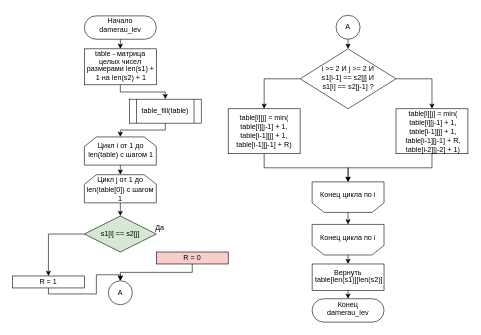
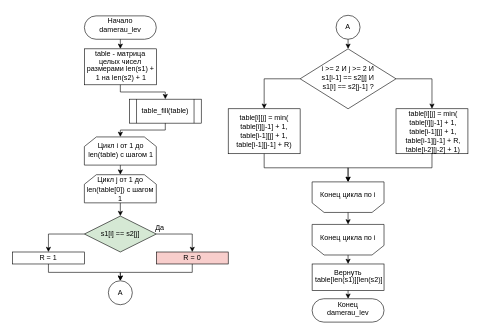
none -> (192, 246)
(48, 282) -> (48, 258)
